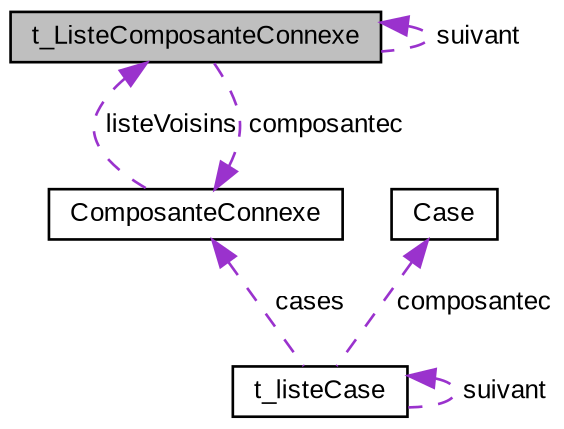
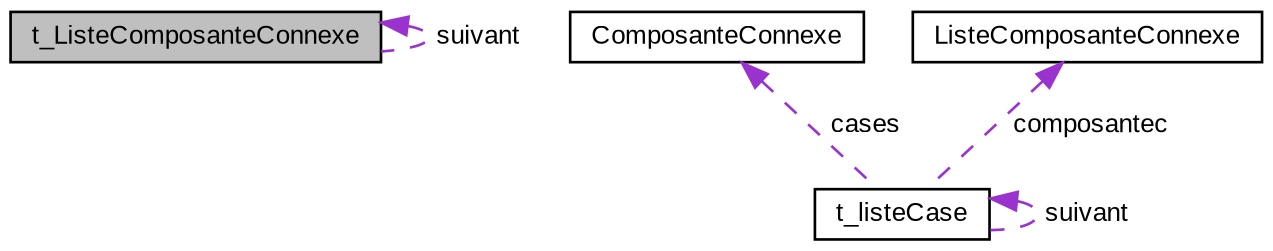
(239, 113) -> none
(96, 140) -> none
(444, 214) -> (1087, 37)
